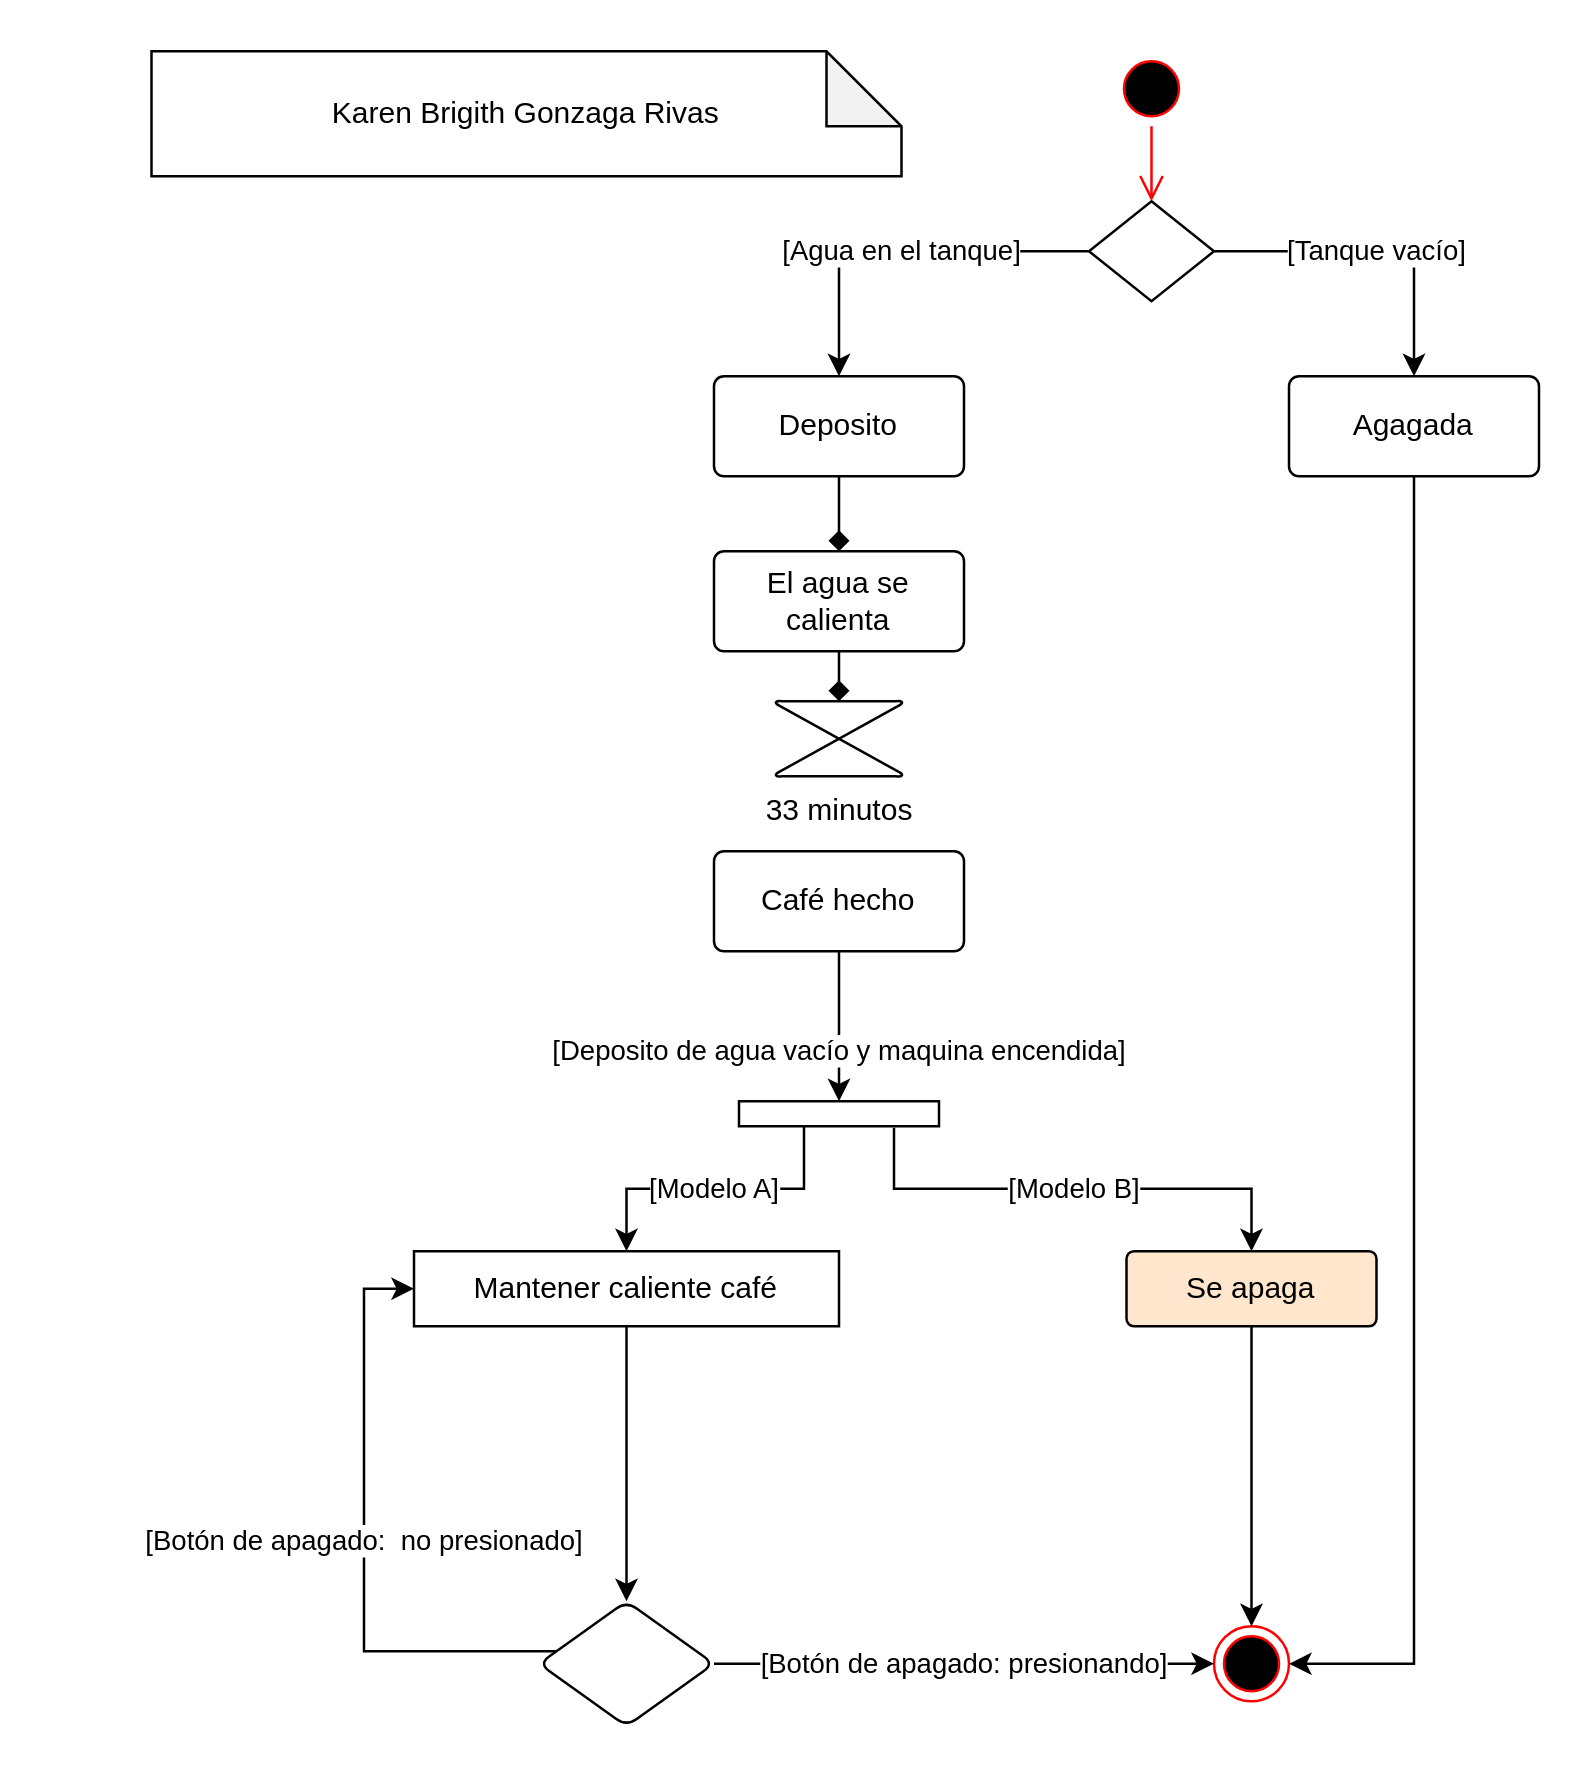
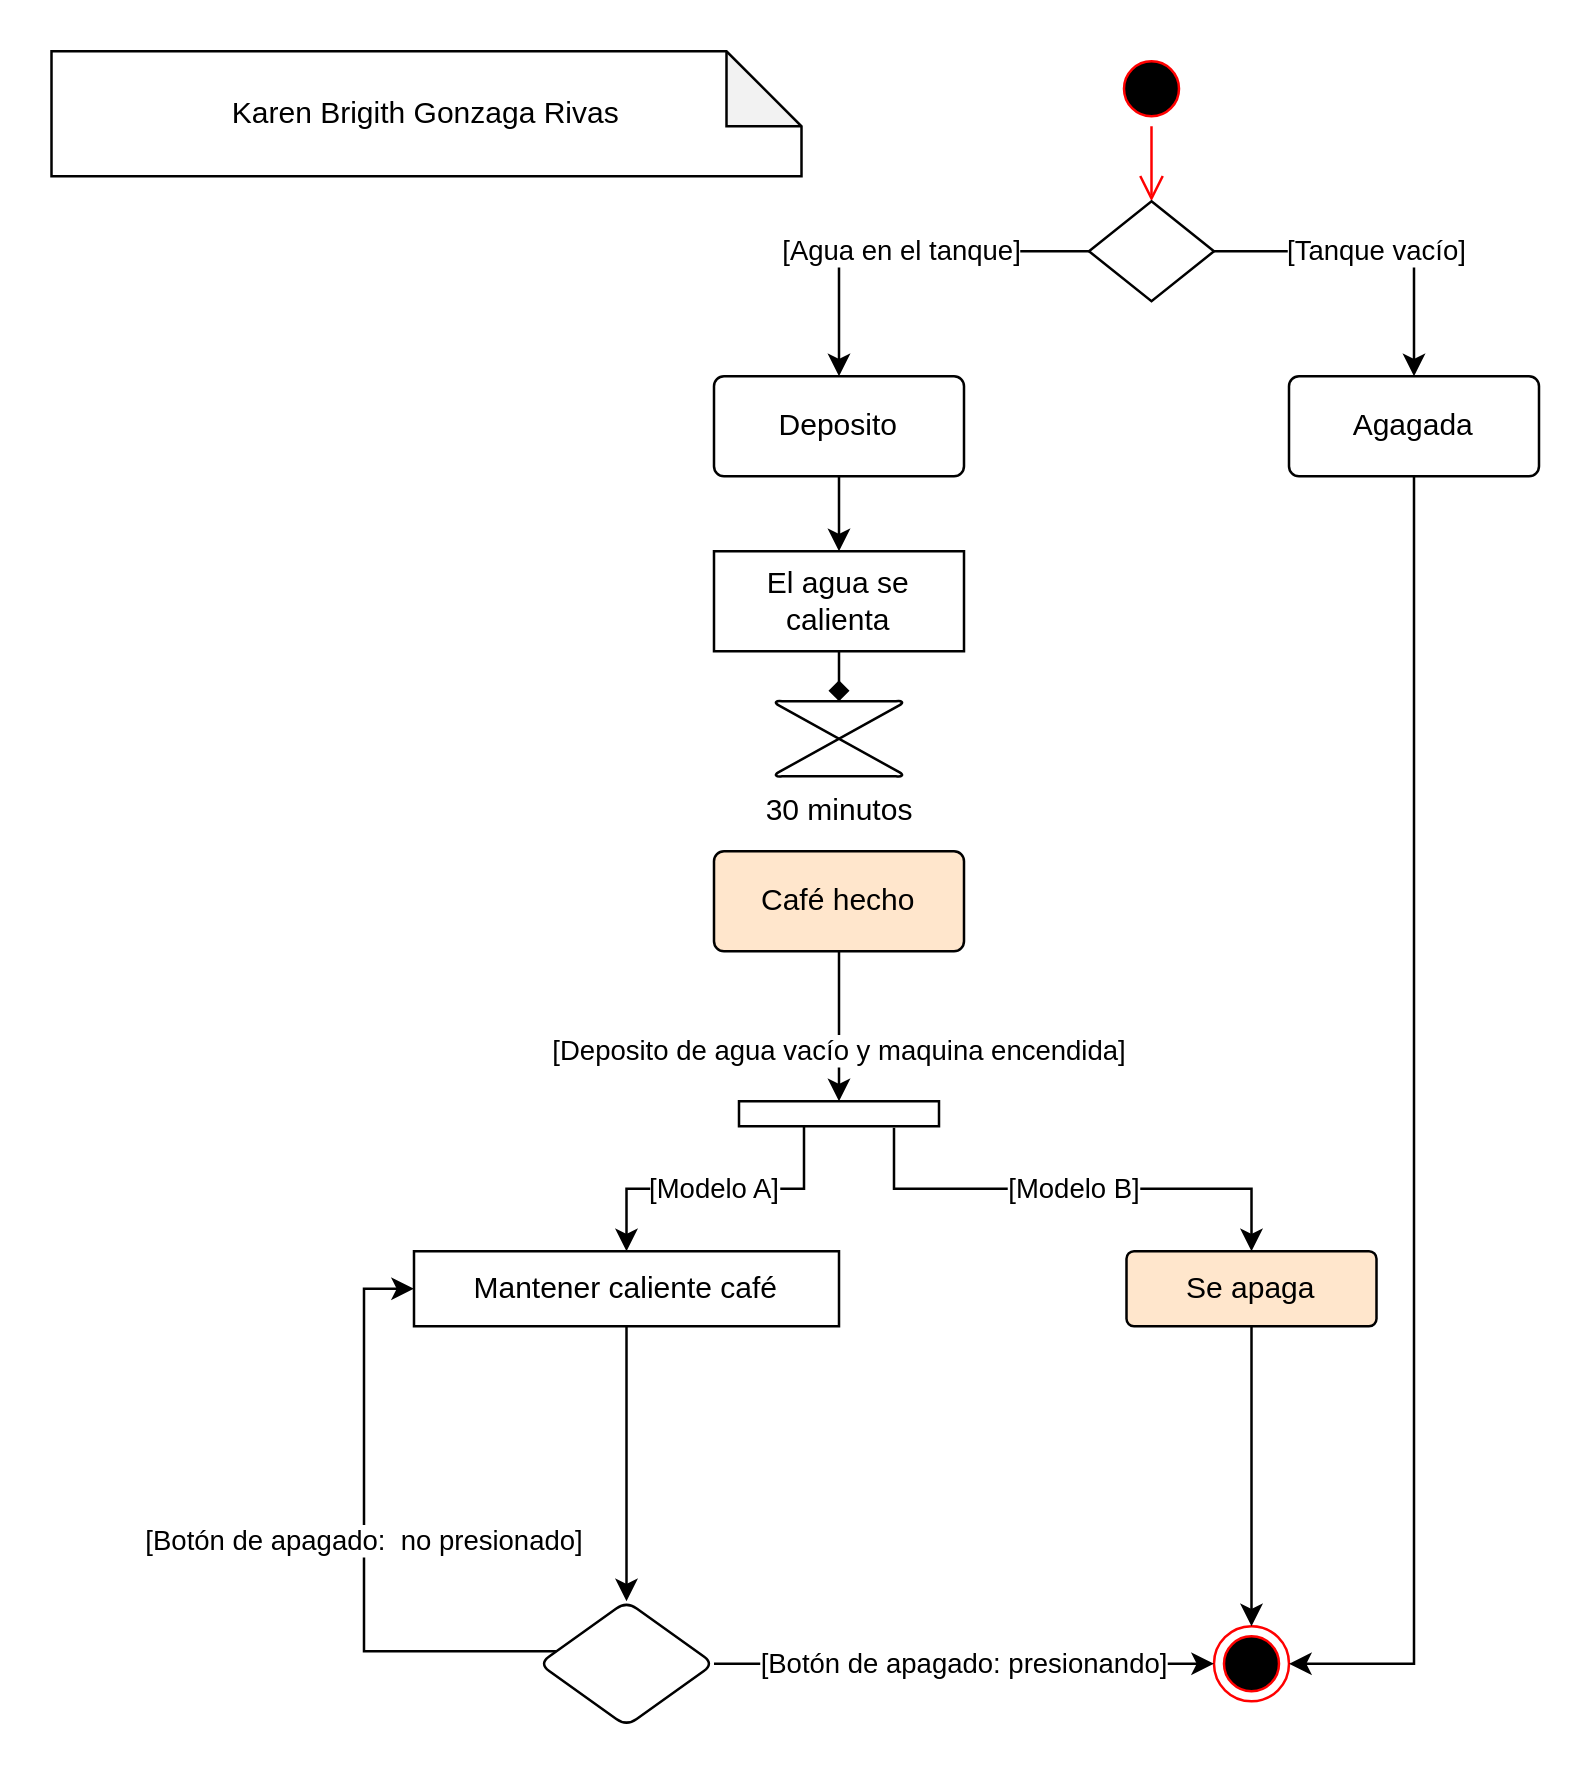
(526, 114) -> (426, 114)
(839, 531) -> (839, 532)
(839, 601) -> (839, 601)
(840, 812) -> (840, 812)
(839, 901) -> (839, 901)
